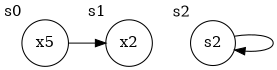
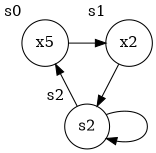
none -> (110, 80)
none -> (69, 90)
